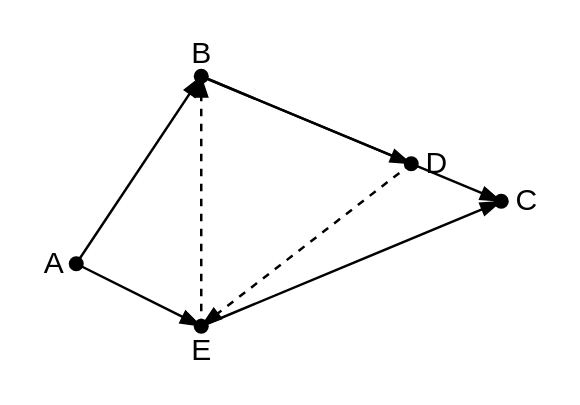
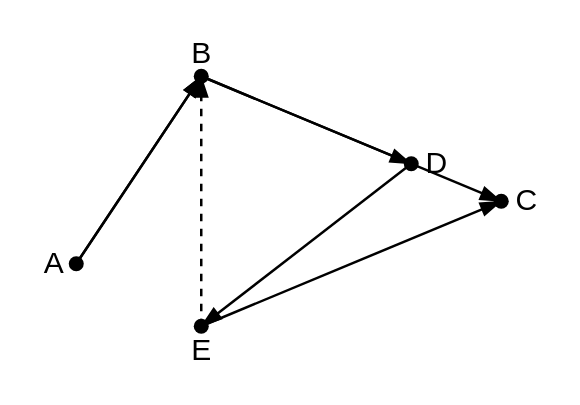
(315, 238) -> (315, 238)
(132, 292) -> (190, 93)
